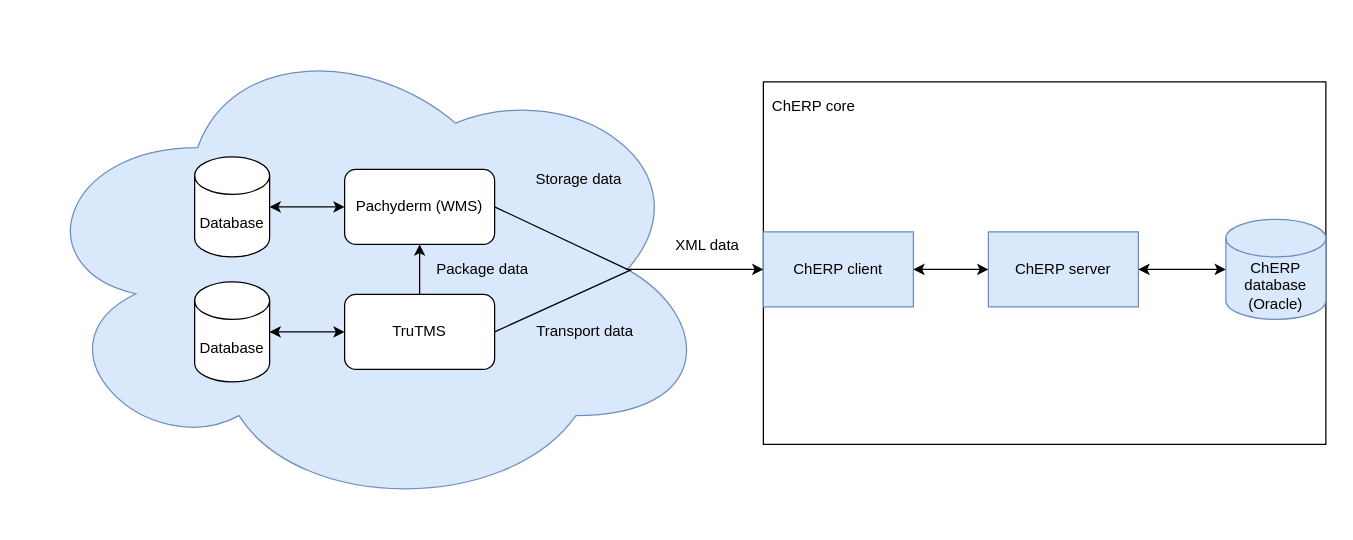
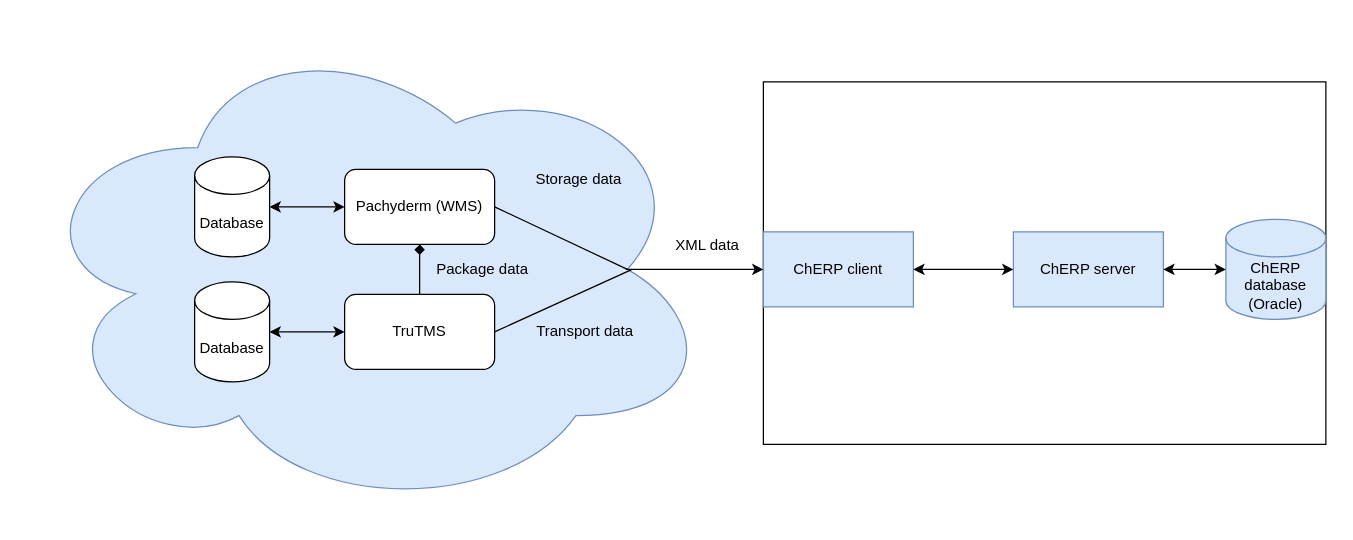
(813, 107) -> none
(419, 254) -> (419, 255)
(1063, 269) -> (1088, 269)
